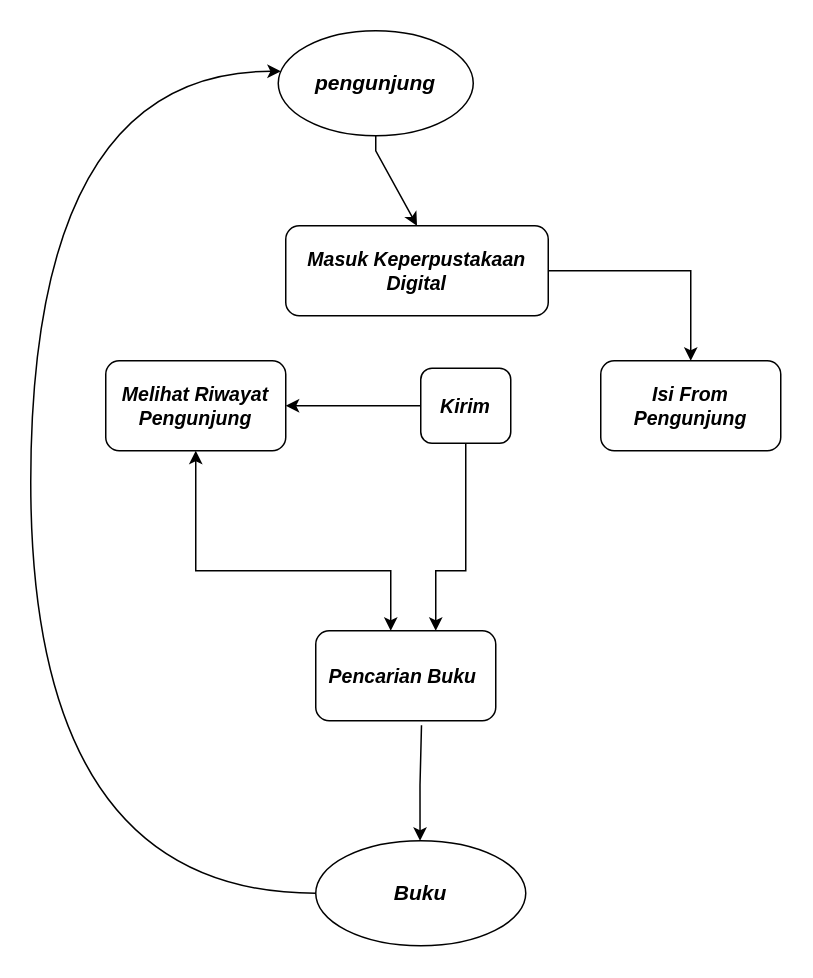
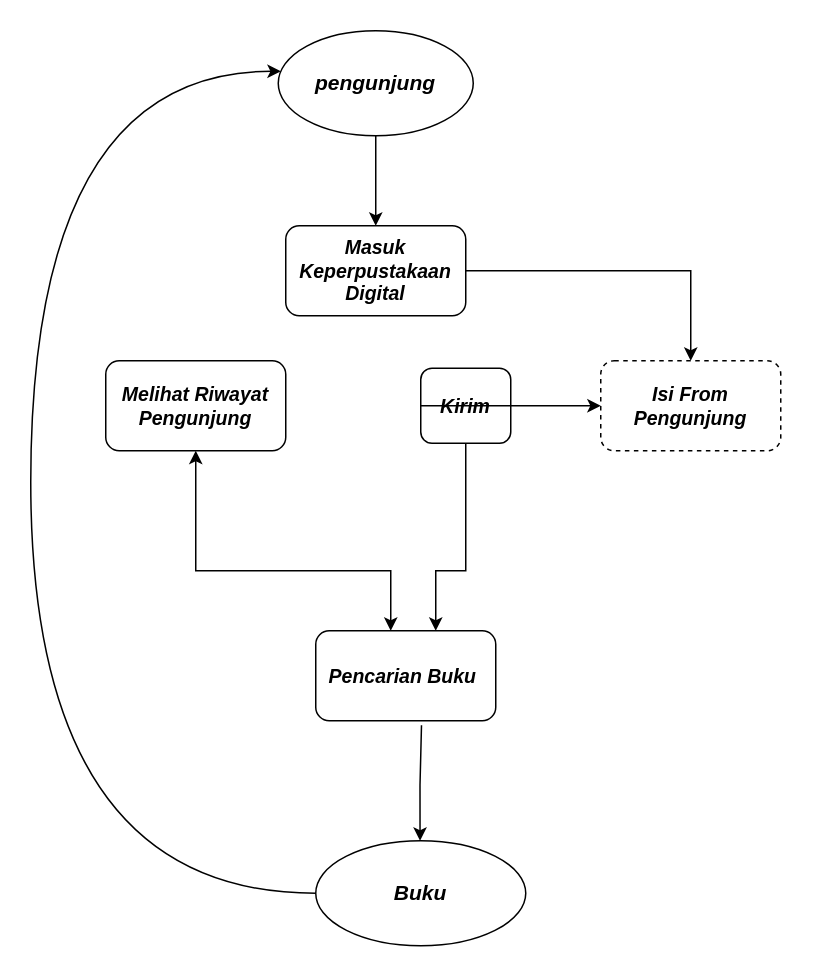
(417, 271) -> (376, 271)
(359, 406) -> (506, 406)
(691, 406) -> (691, 406)
